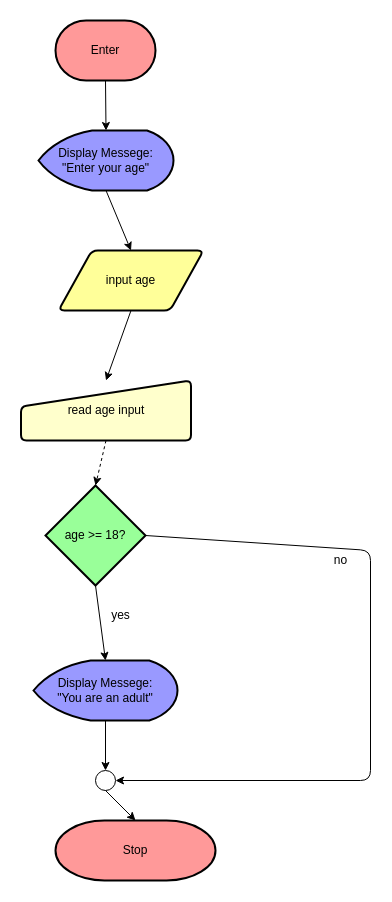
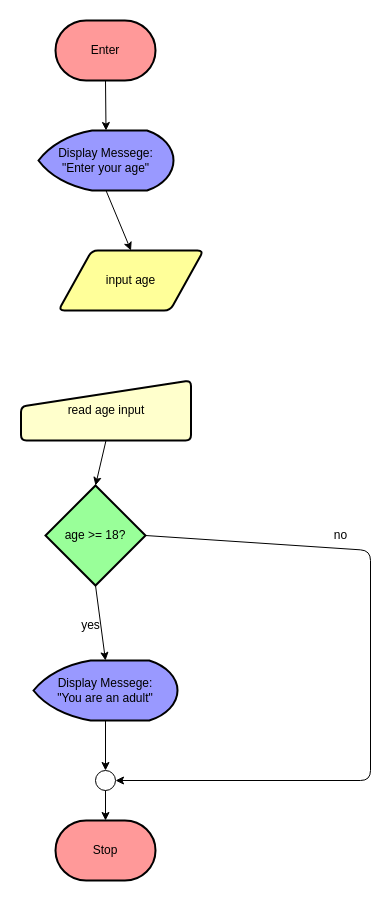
(120, 342) -> none
(102, 459) -> (102, 459)
(341, 561) -> (341, 536)
(121, 616) -> (91, 626)
(136, 851) -> (106, 851)
